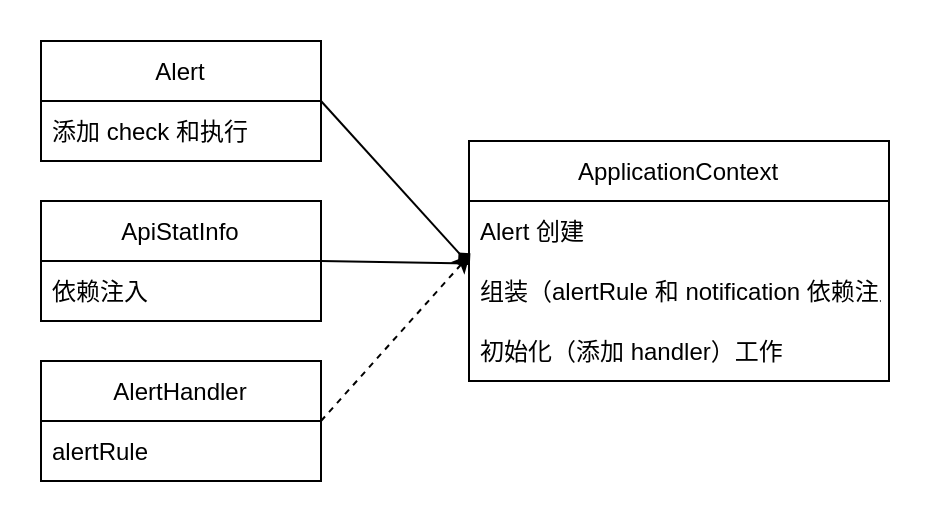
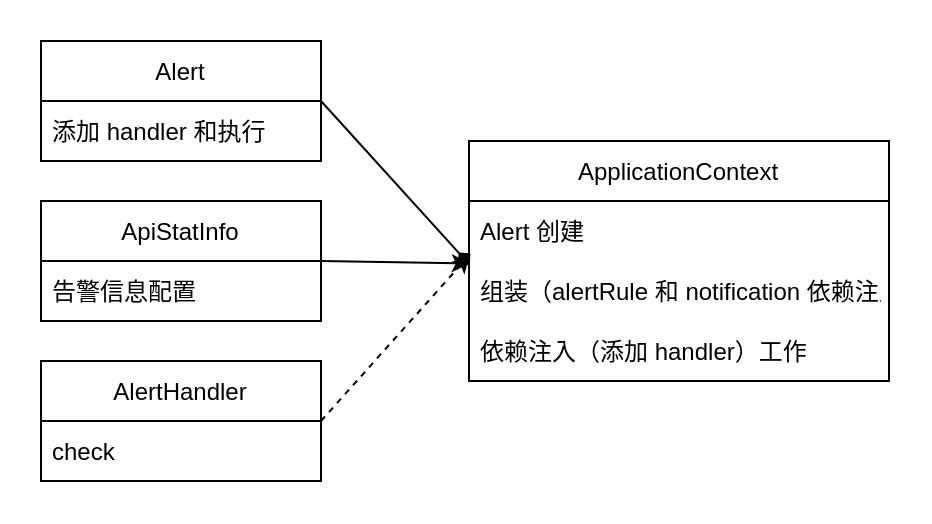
(153, 132) -> (163, 132)
(456, 263) -> (455, 263)
(100, 292) -> (124, 292)
(636, 352) -> (648, 352)
(106, 452) -> (86, 452)
